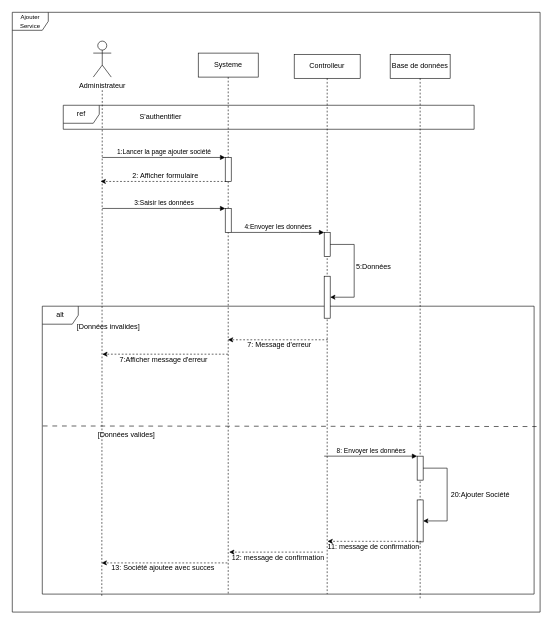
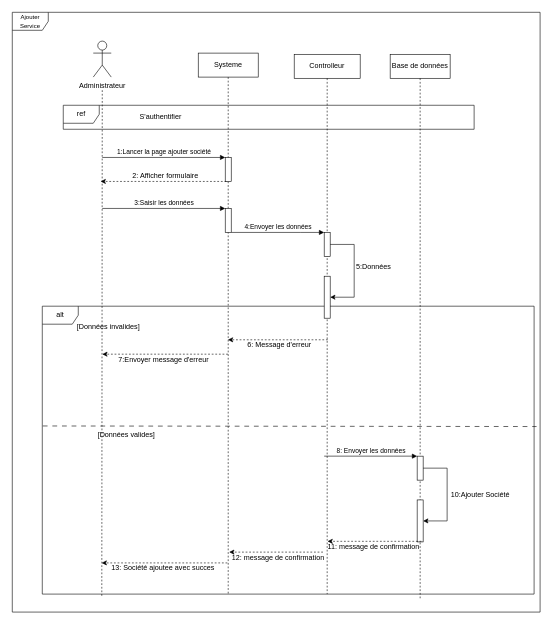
(280, 345) -> (280, 345)
(164, 360) -> (164, 360)
(481, 495) -> (481, 495)
